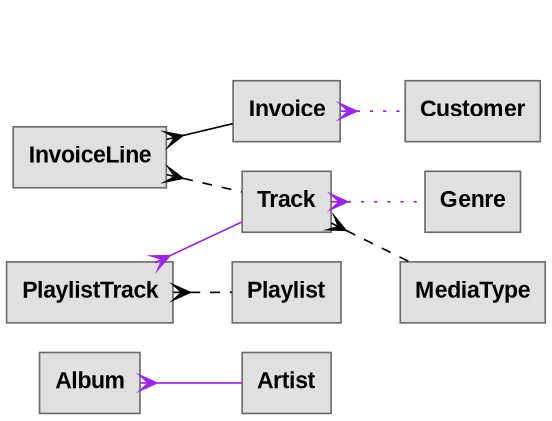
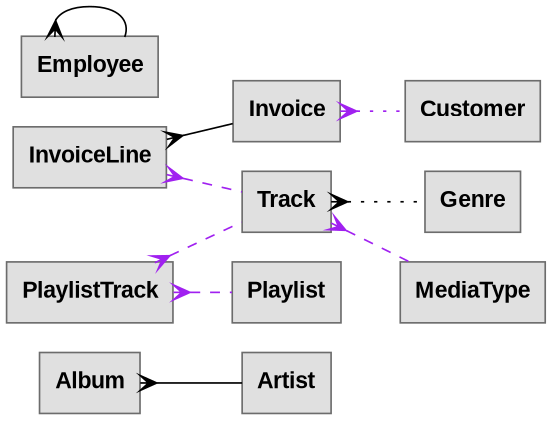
none -> (90, 67)
(213, 185) -> (213, 185)
(386, 202) -> (386, 202)
(206, 239) -> (206, 239)
(379, 247) -> (379, 247)
(211, 292) -> (211, 292)
(200, 383) -> (200, 383)
